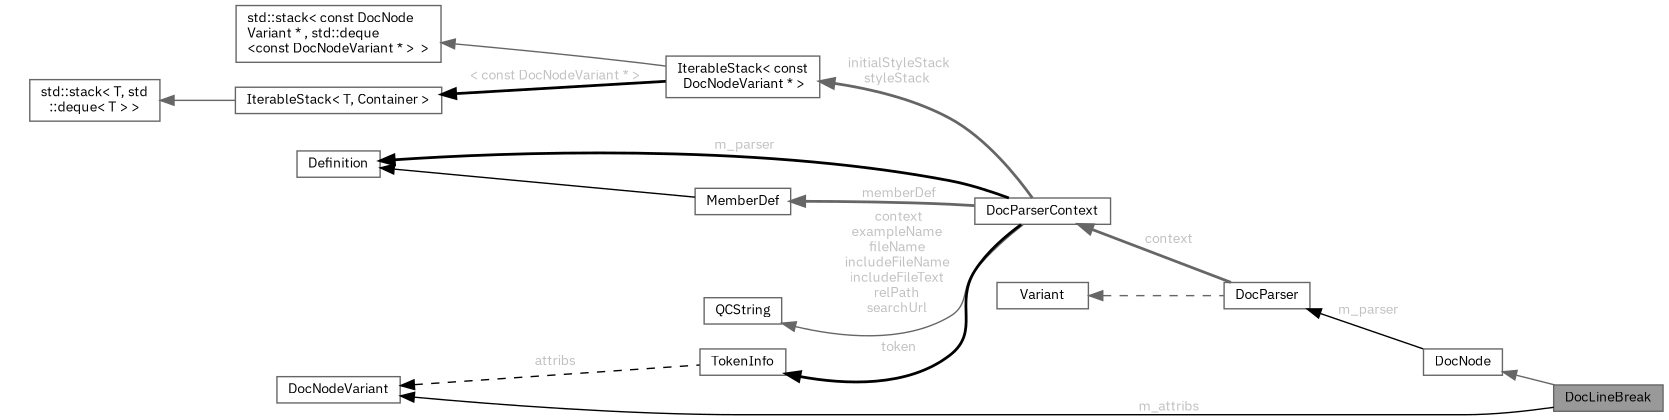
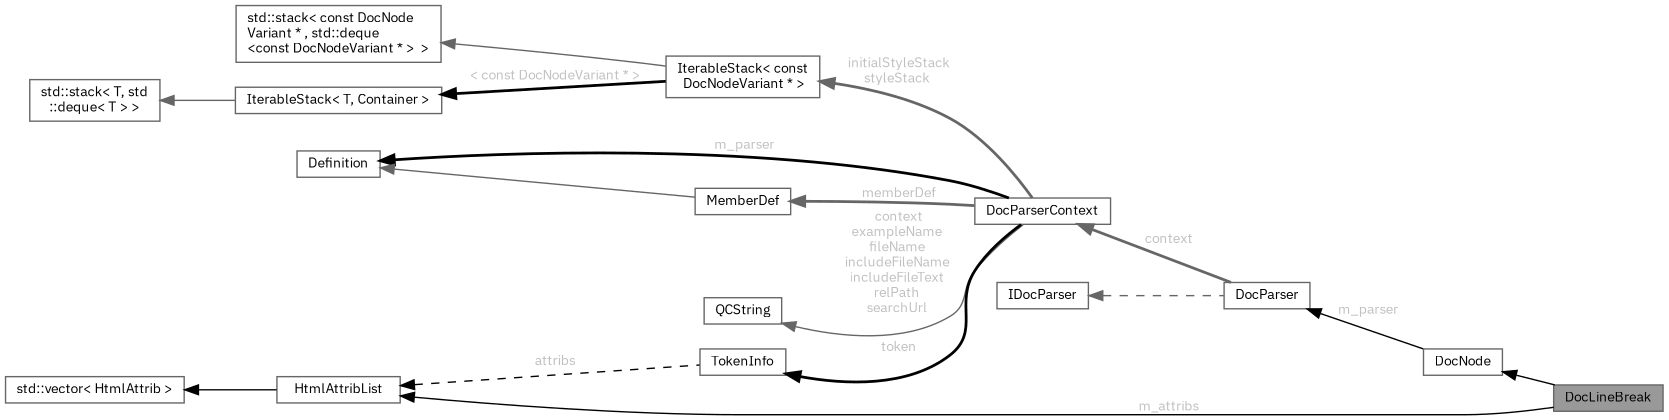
(545, 183) -> (545, 183)
(1043, 296) -> (1043, 296)
(1536, 380) -> (1536, 380)
none -> (95, 390)
(339, 390) -> (339, 390)
